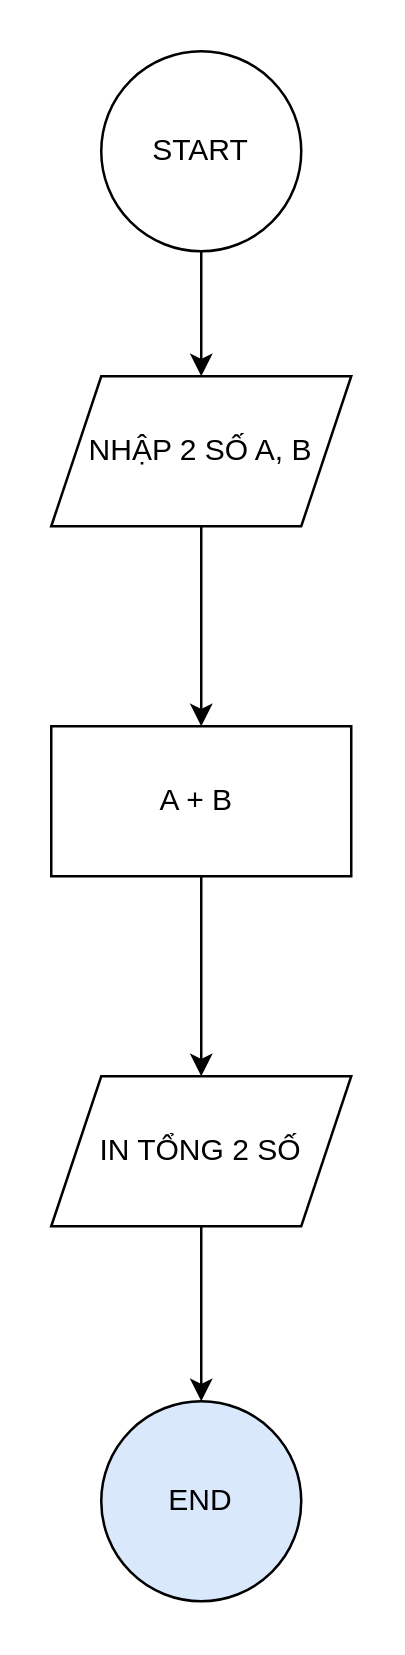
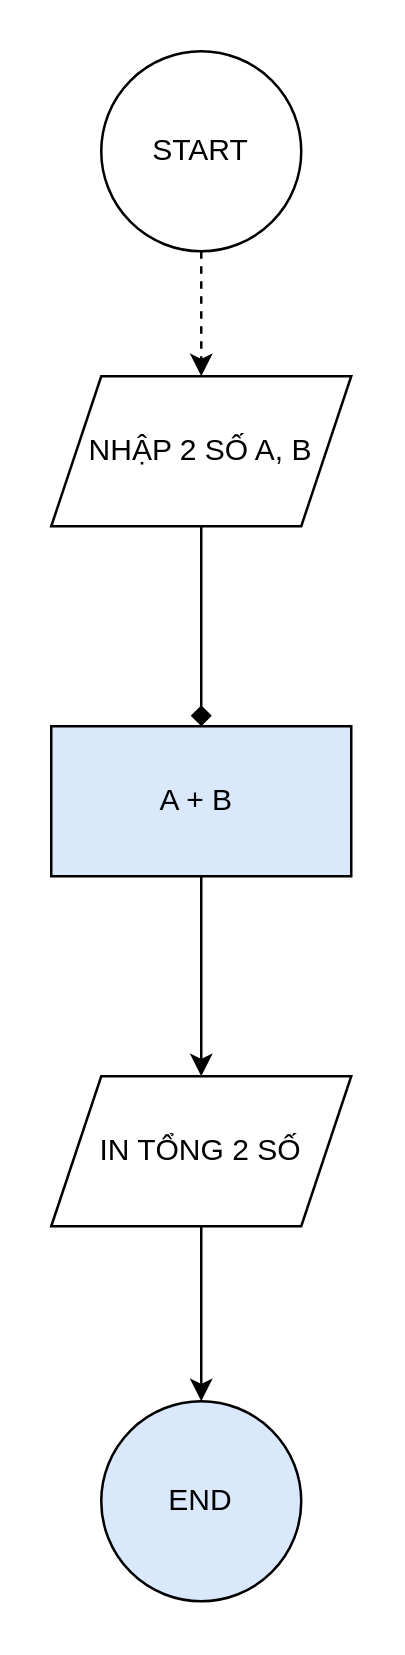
(201, 307) -> (201, 307)
(201, 707) -> (201, 706)
(201, 801) -> (201, 801)
